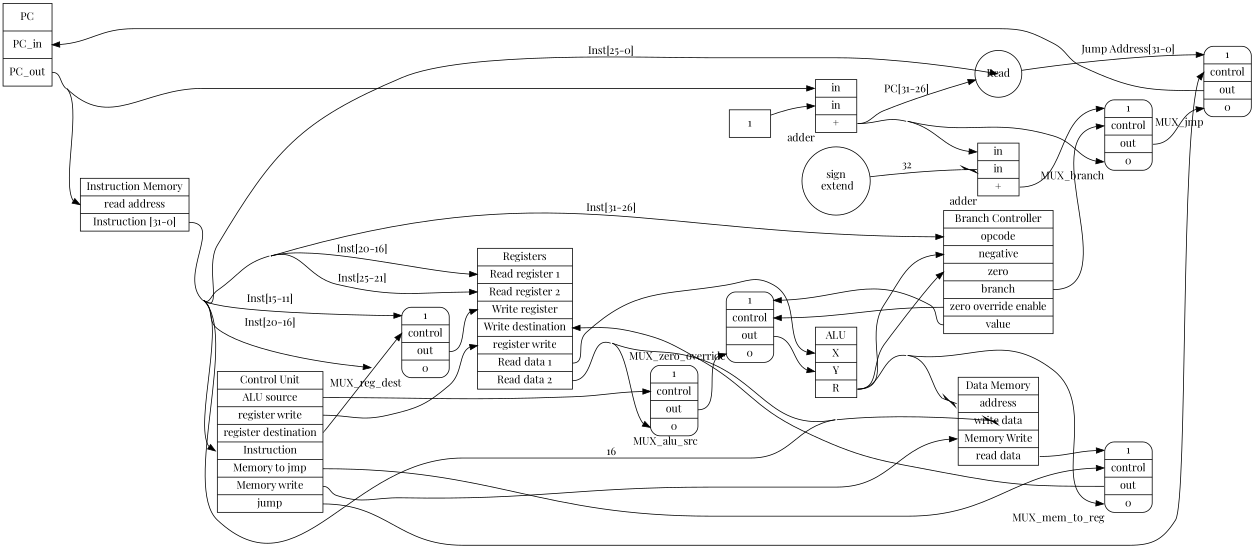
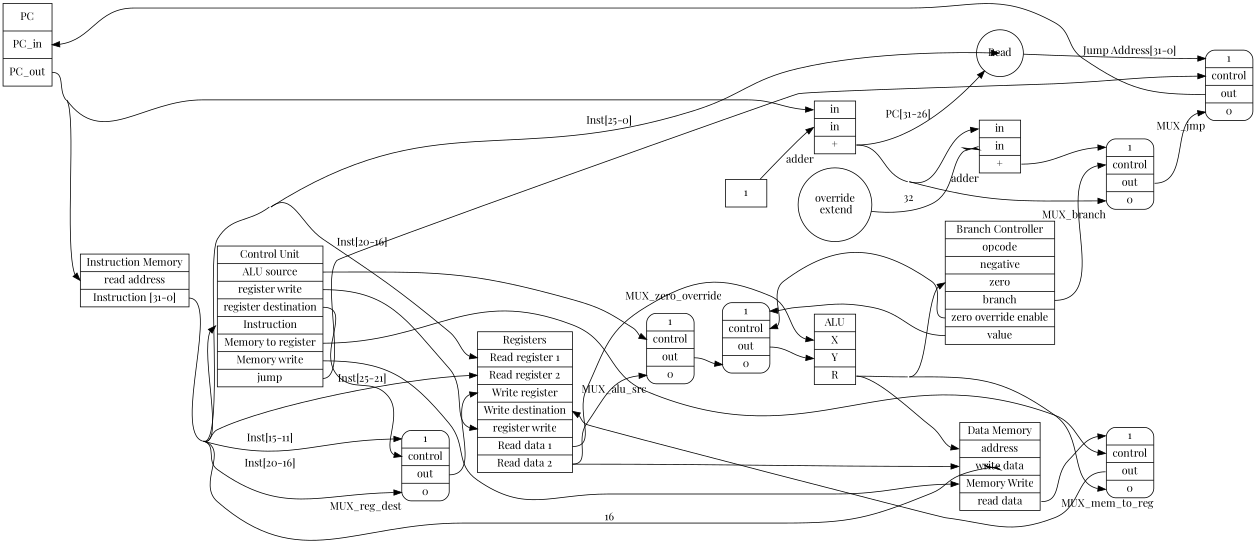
(836, 181) -> (835, 205)
(602, 215) -> none
(929, 373) -> (907, 407)
(270, 468) -> (270, 342)
